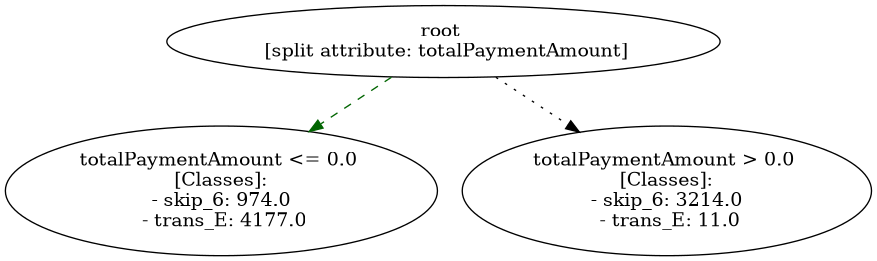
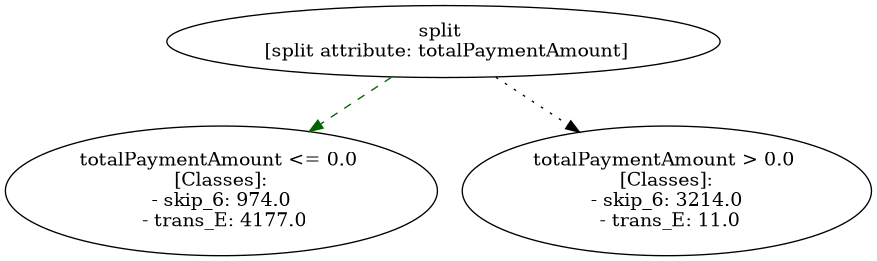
(443, 42) -> (443, 42)
